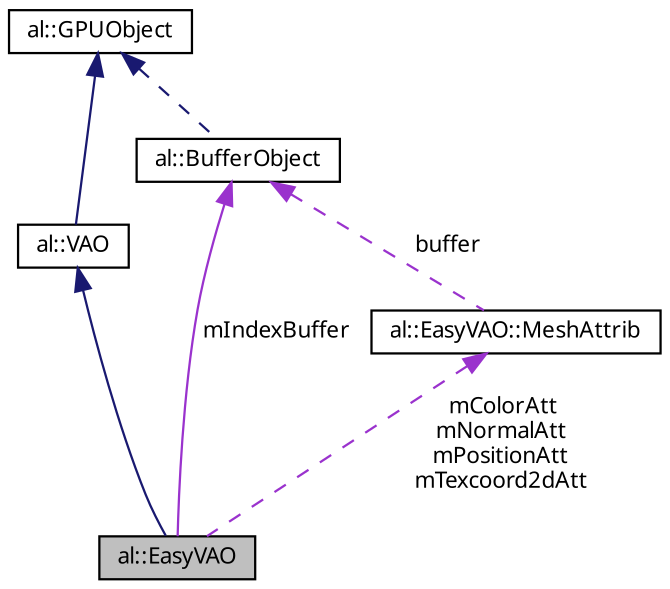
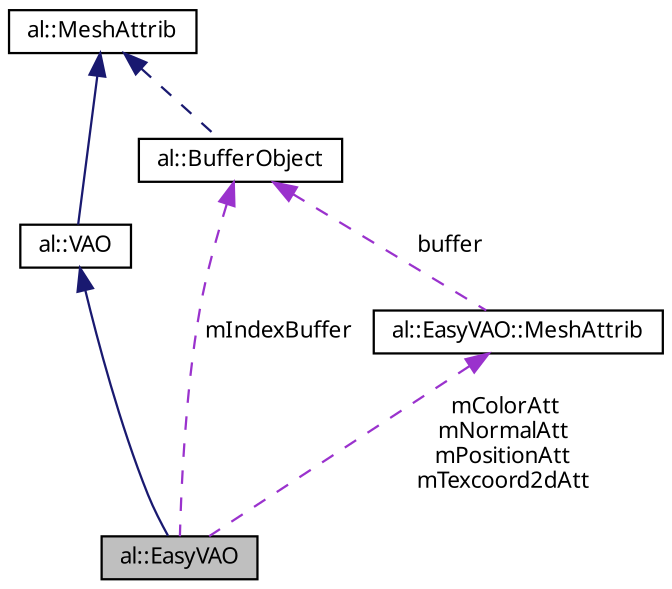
(100, 32) -> (103, 32)
(189, 368) -> (191, 368)
